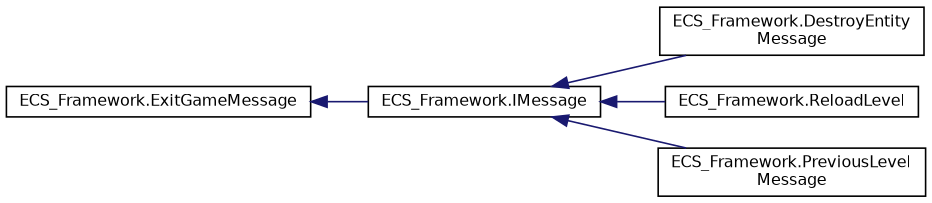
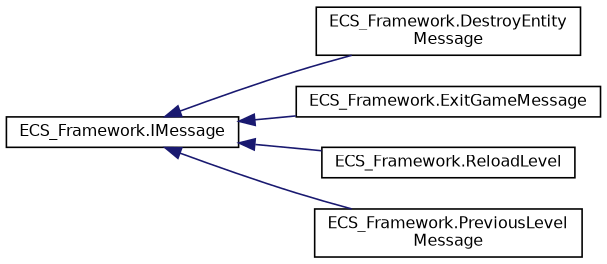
(348, 102) -> (275, 118)
